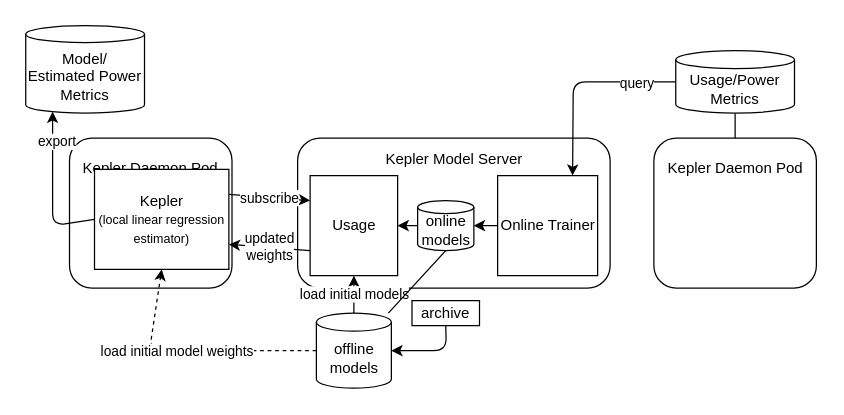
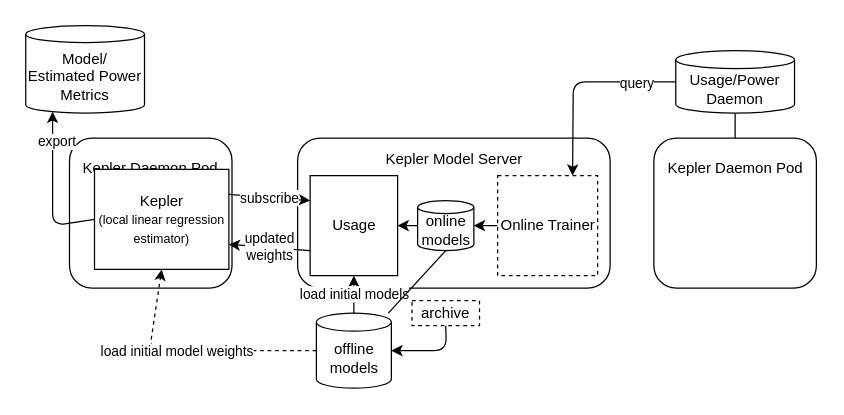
(735, 89) -> (735, 89)
(548, 226) -> (548, 226)
(446, 313) -> (446, 313)
